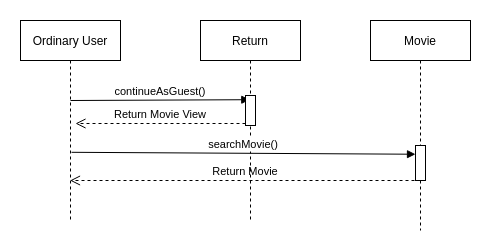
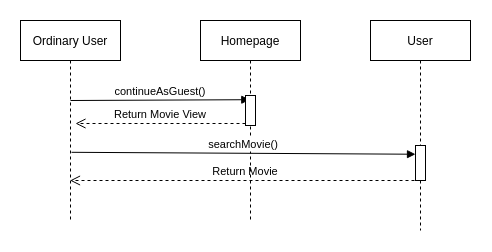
(250, 41) -> (250, 41)
(420, 41) -> (420, 41)
